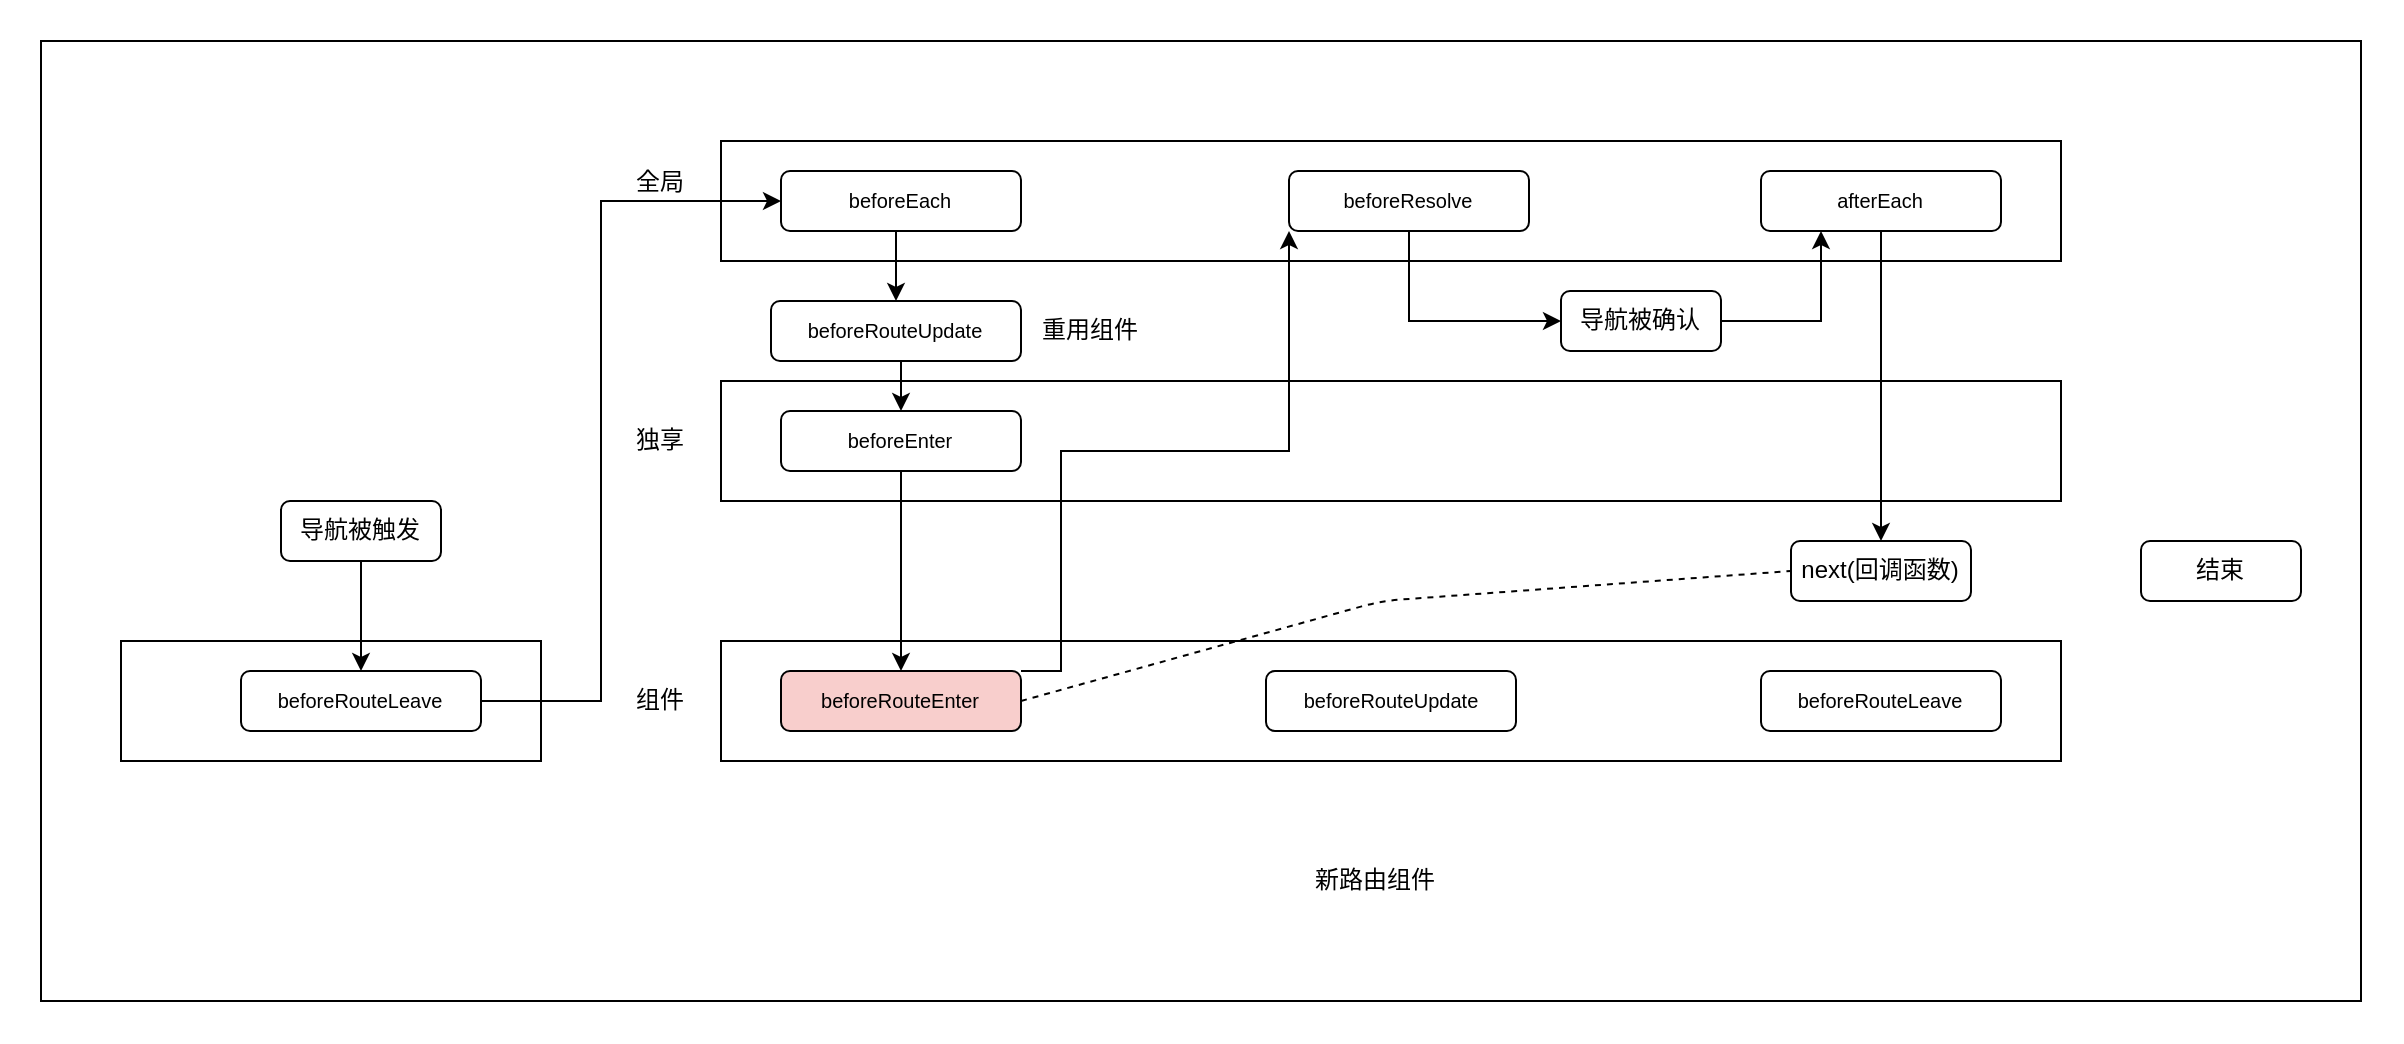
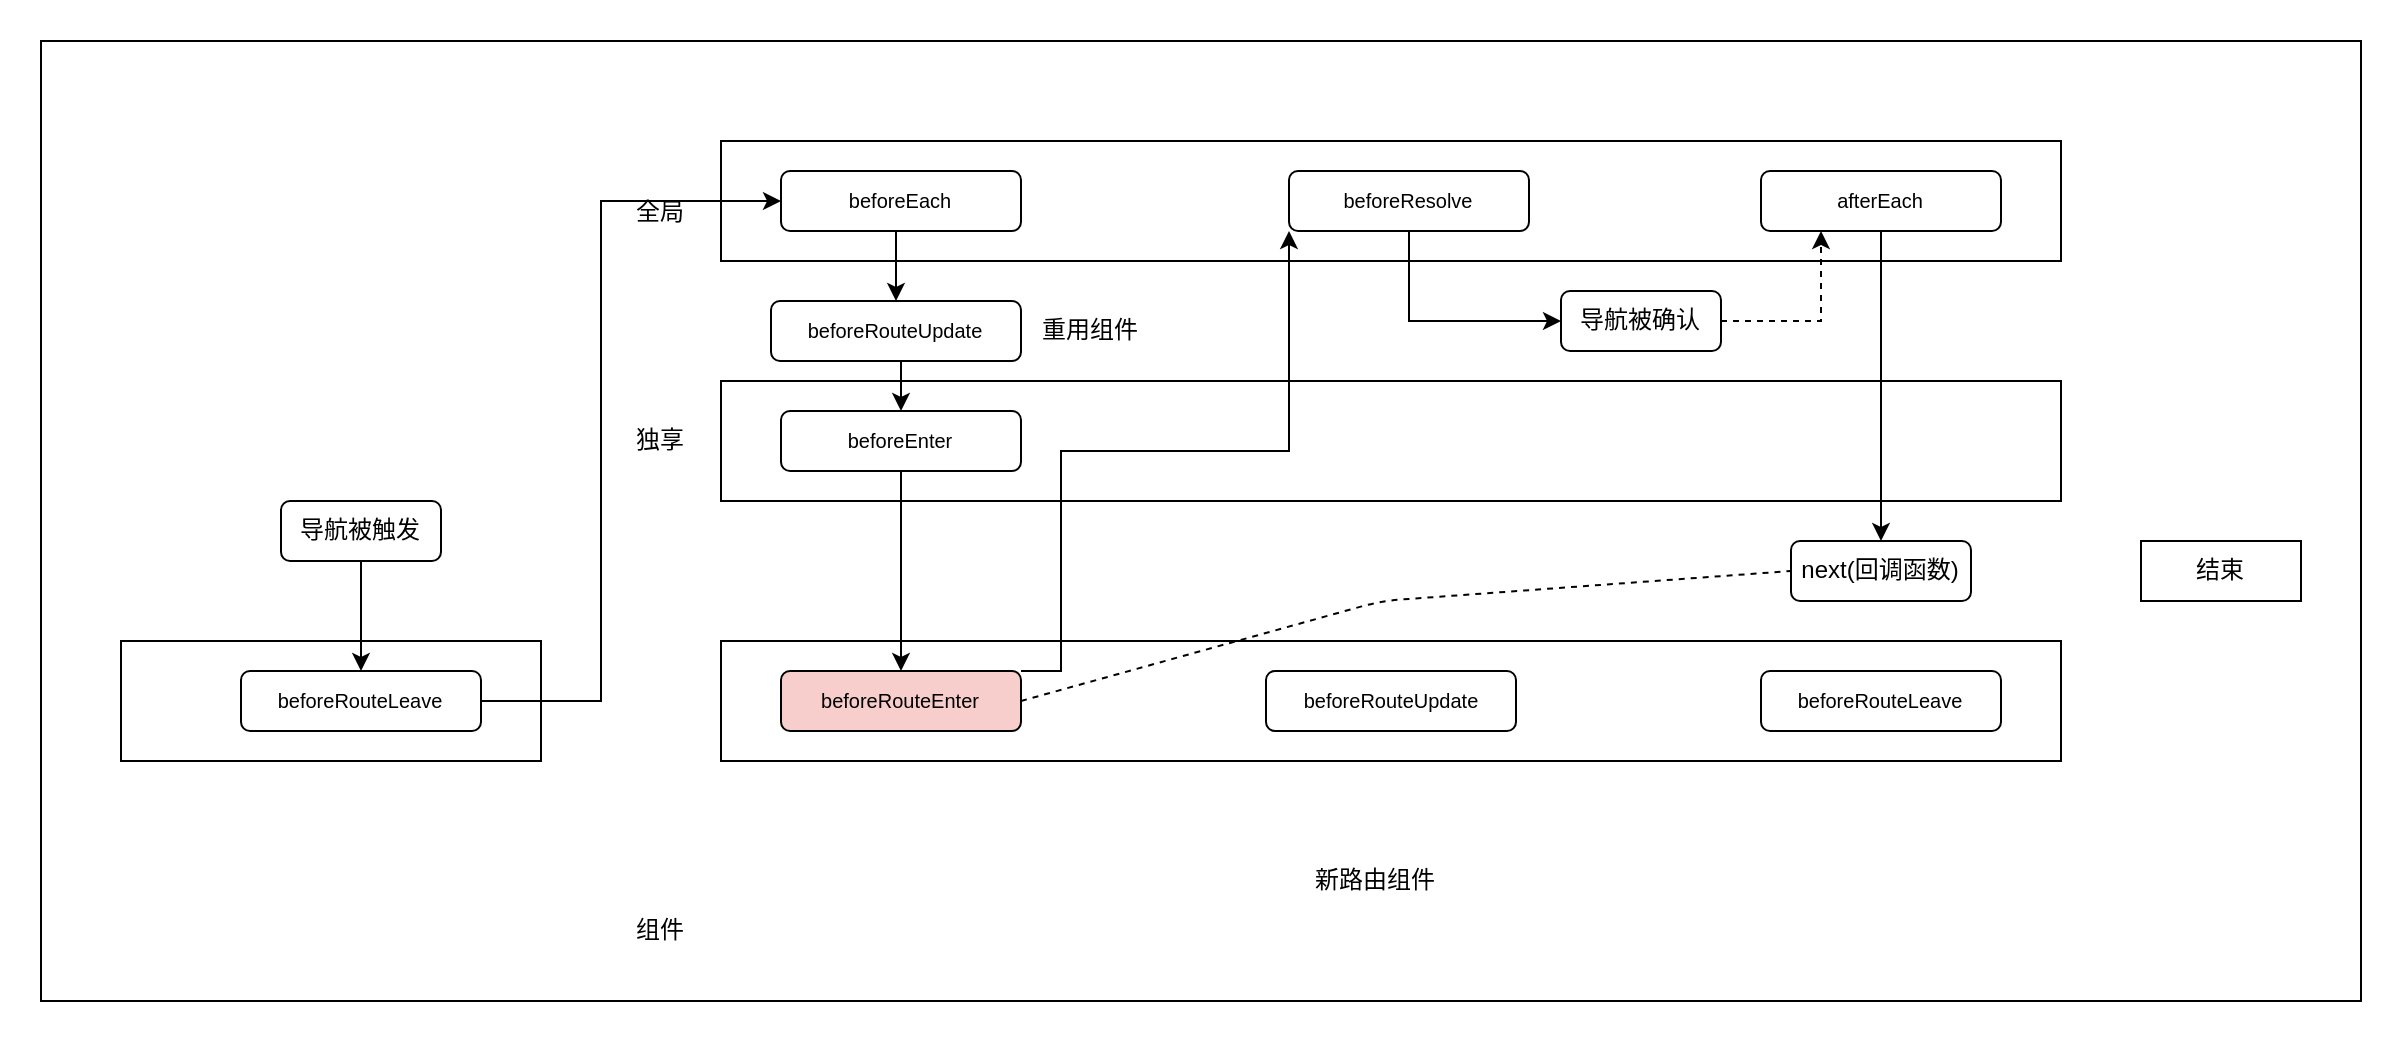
(661, 183) -> (661, 213)
(1811, 321) -> (1811, 321)
(2221, 571) -> (2221, 571)
(661, 701) -> (661, 931)
